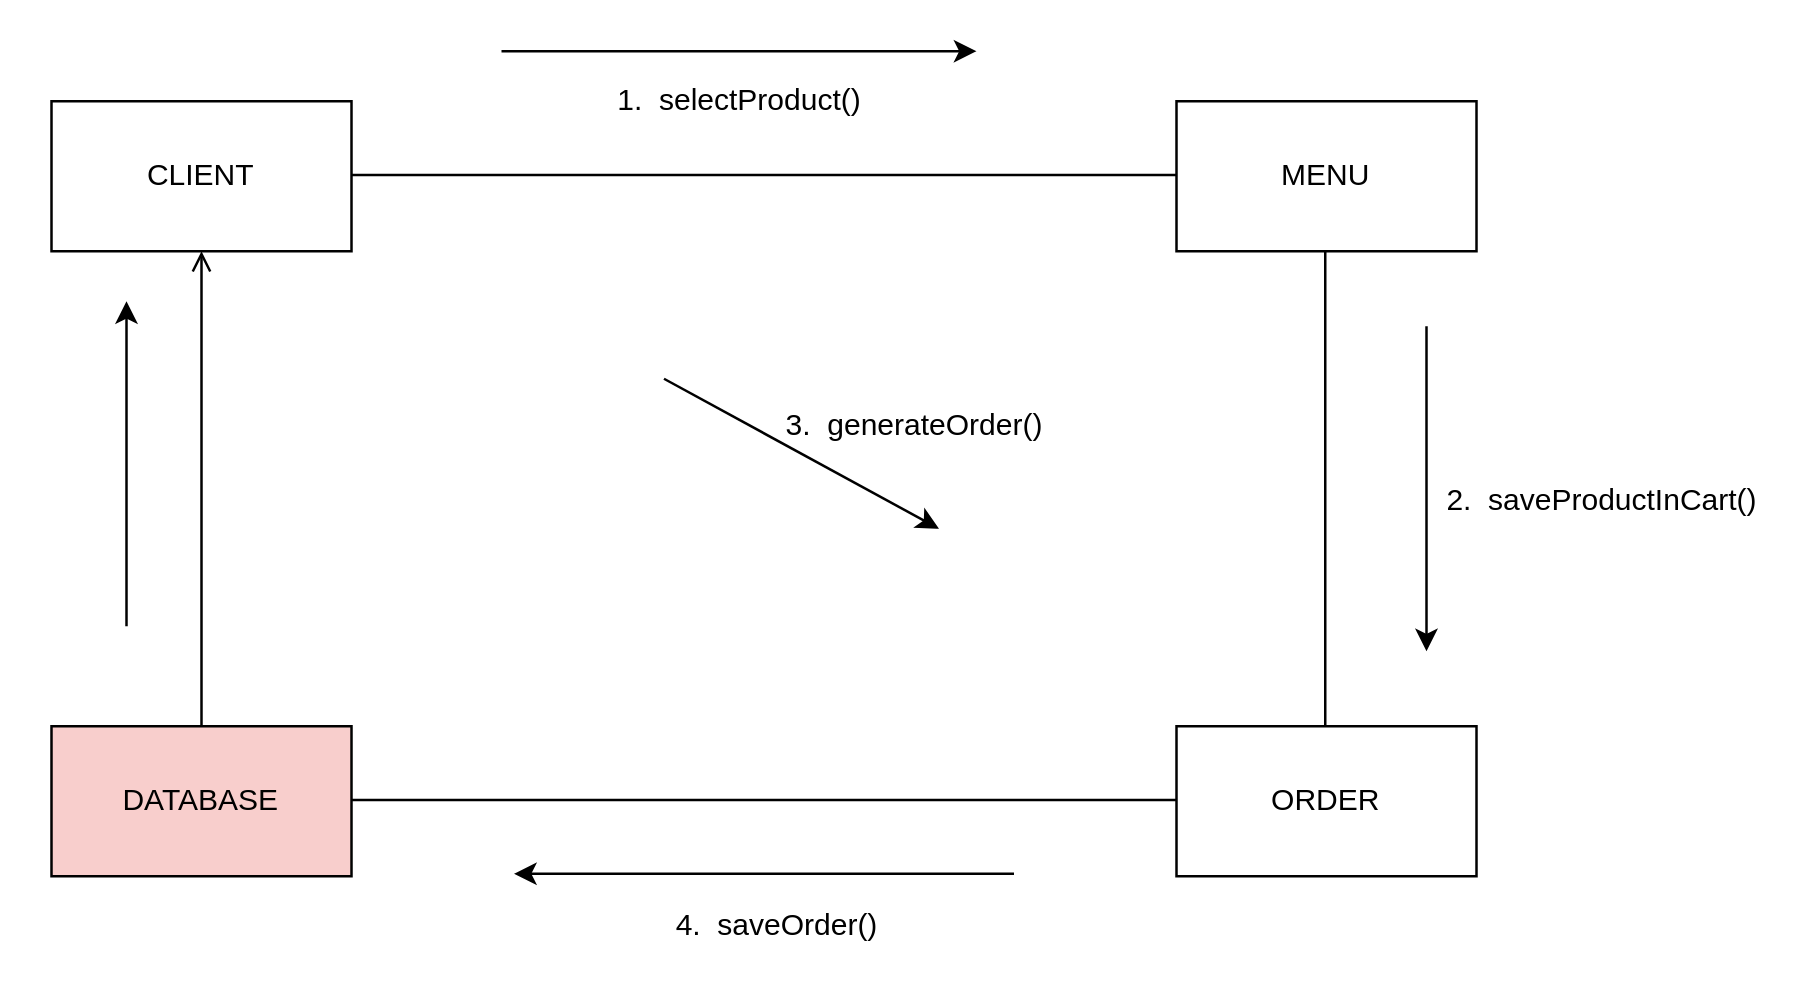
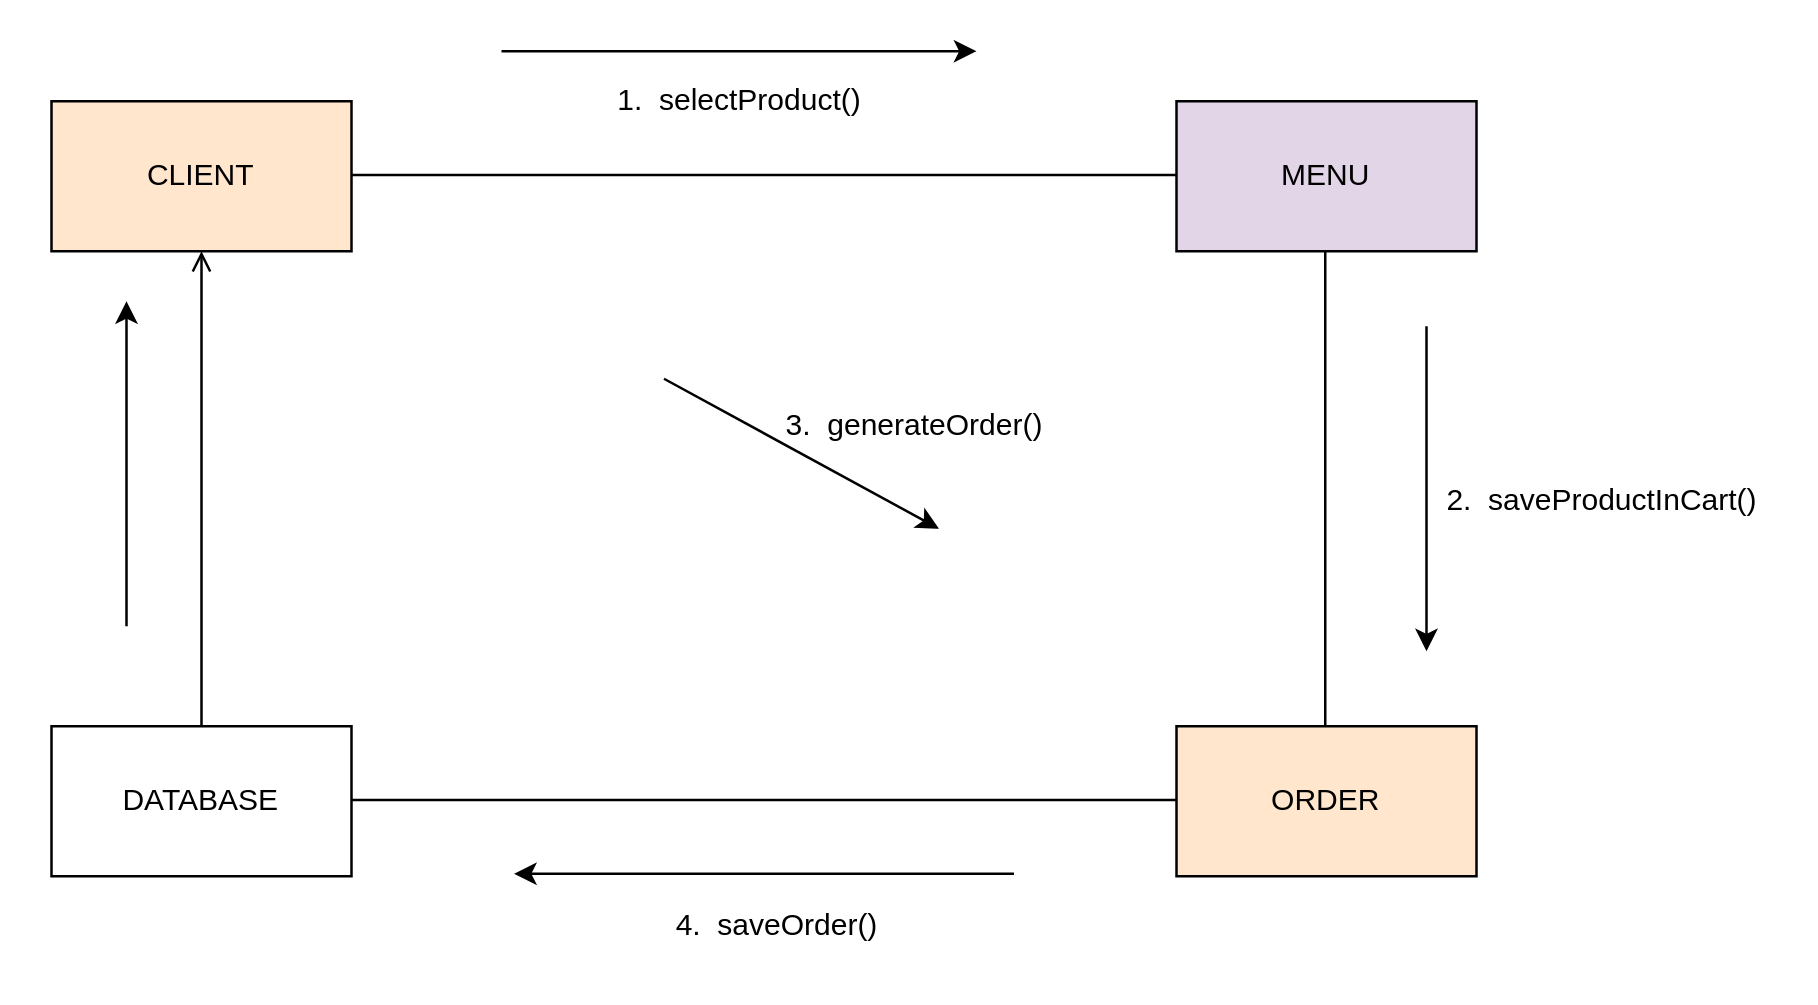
(201, 176) -> (201, 176)
(1326, 176) -> (1326, 176)
(201, 801) -> (201, 801)
(1326, 801) -> (1326, 801)
